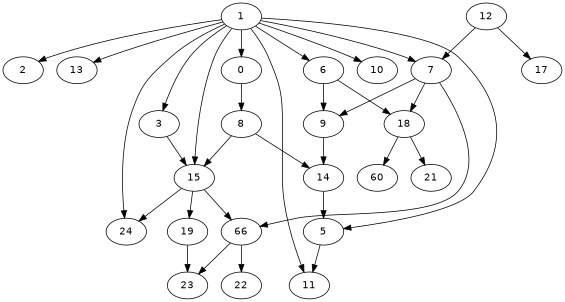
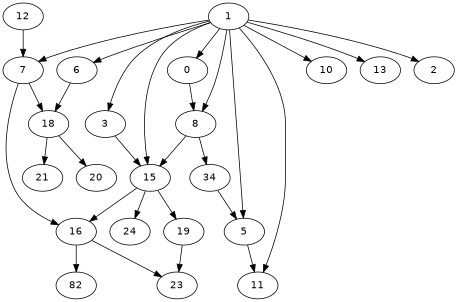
(542, 70) -> none
(138, 97) -> (219, 68)
(324, 124) -> none
(324, 178) -> (210, 178)
(377, 178) -> (96, 178)
(241, 232) -> (76, 232)
(241, 285) -> (76, 285)
